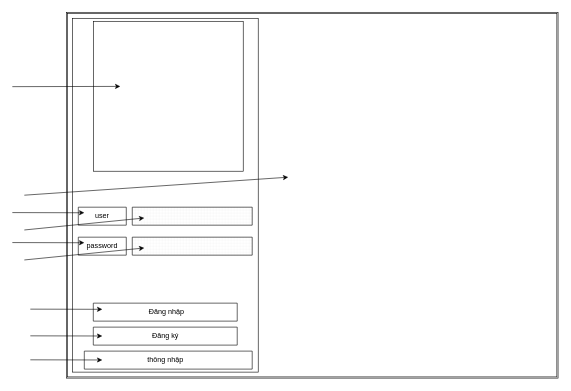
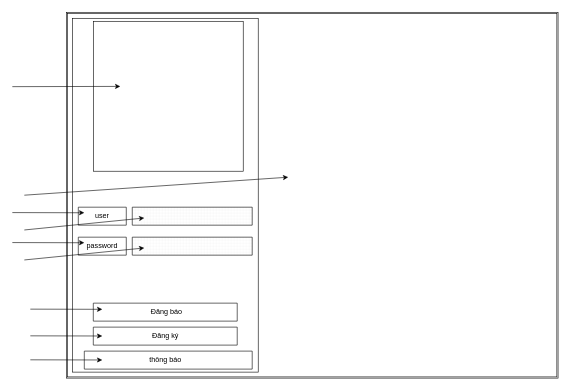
(167, 312) -> (167, 312)
(166, 360) -> (166, 360)
